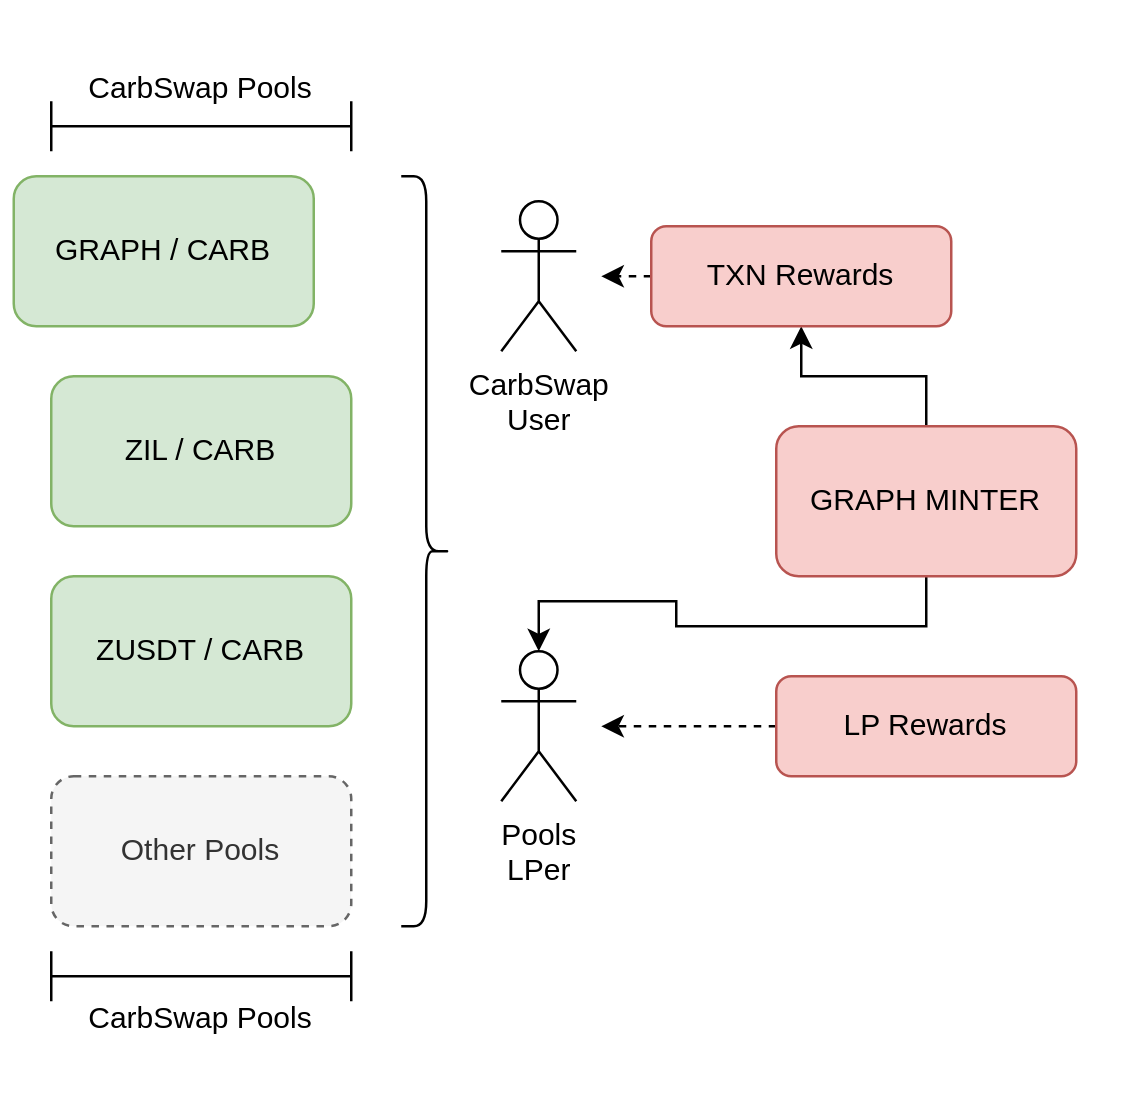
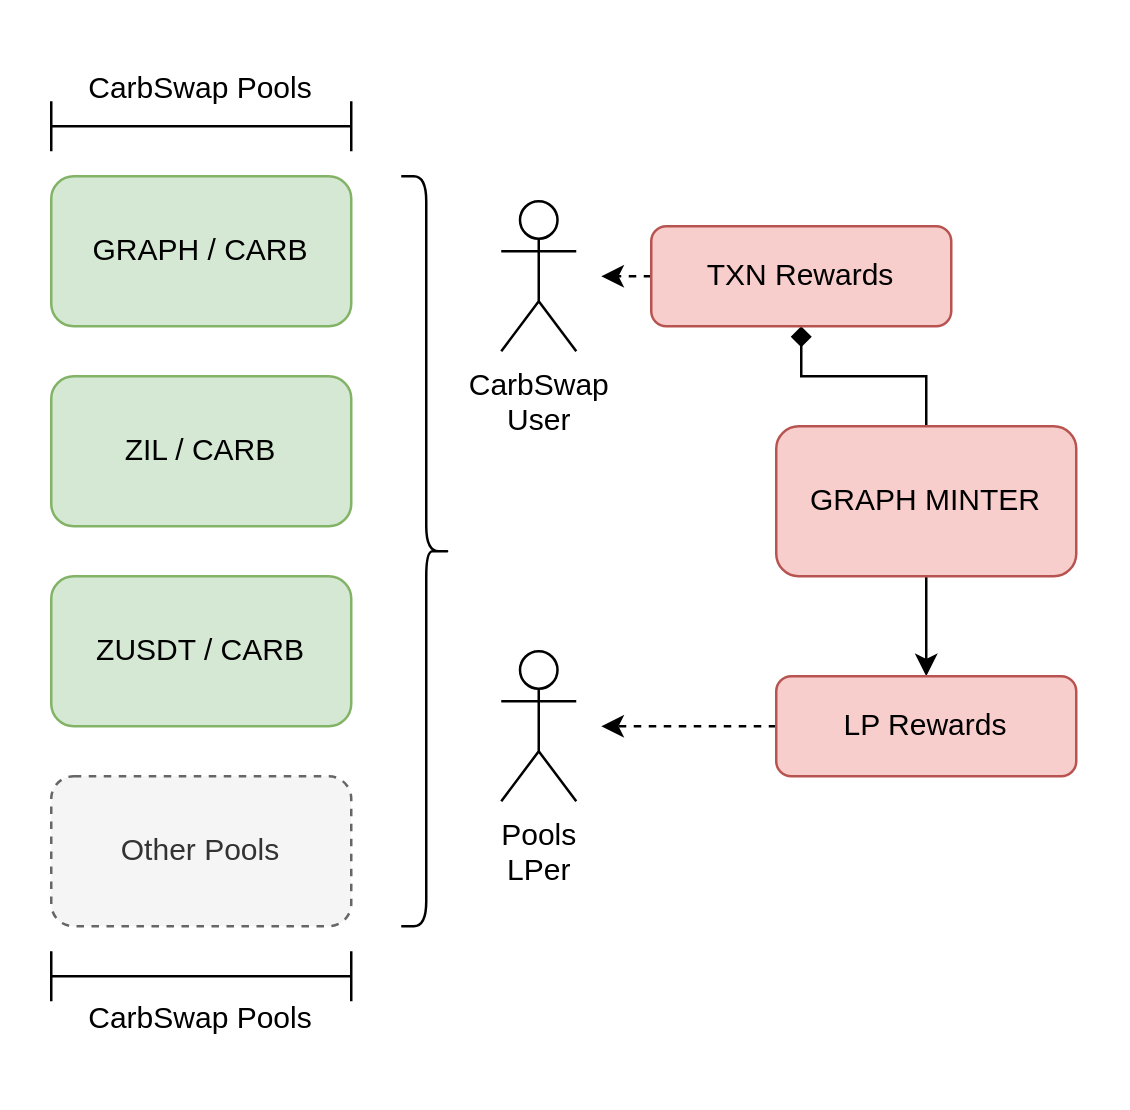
(164, 251) -> (201, 251)
(801, 345) -> (801, 347)
(705, 626) -> (926, 641)
